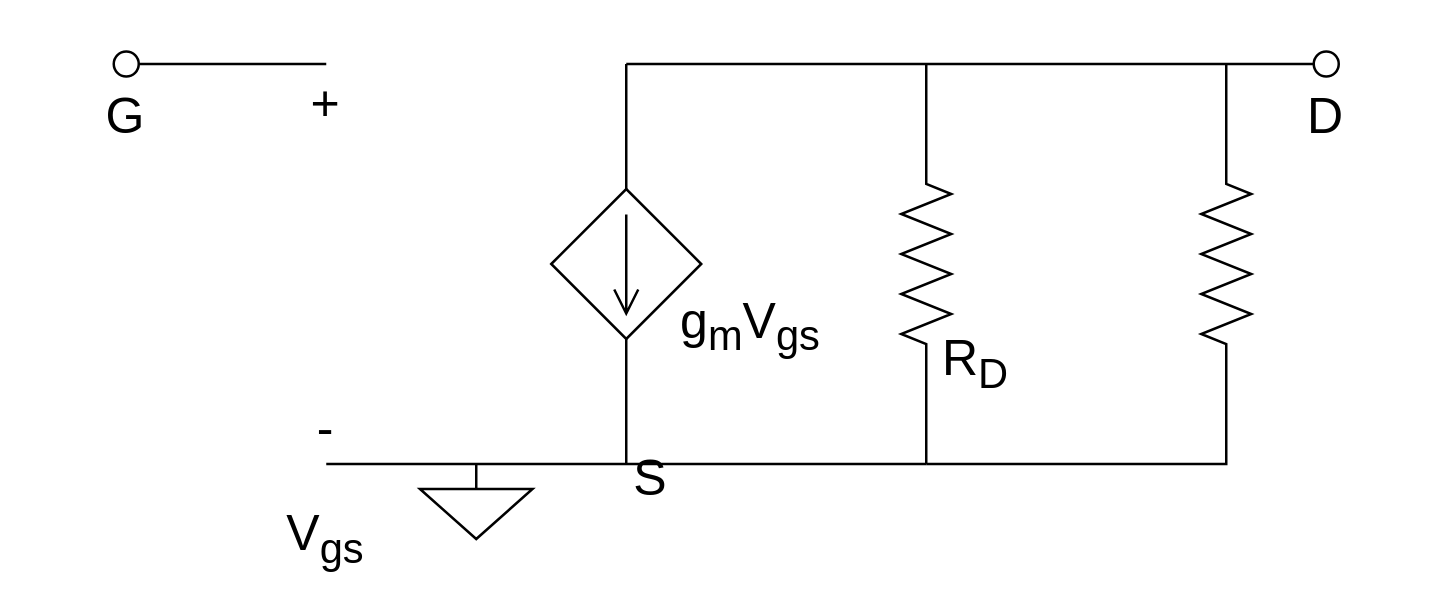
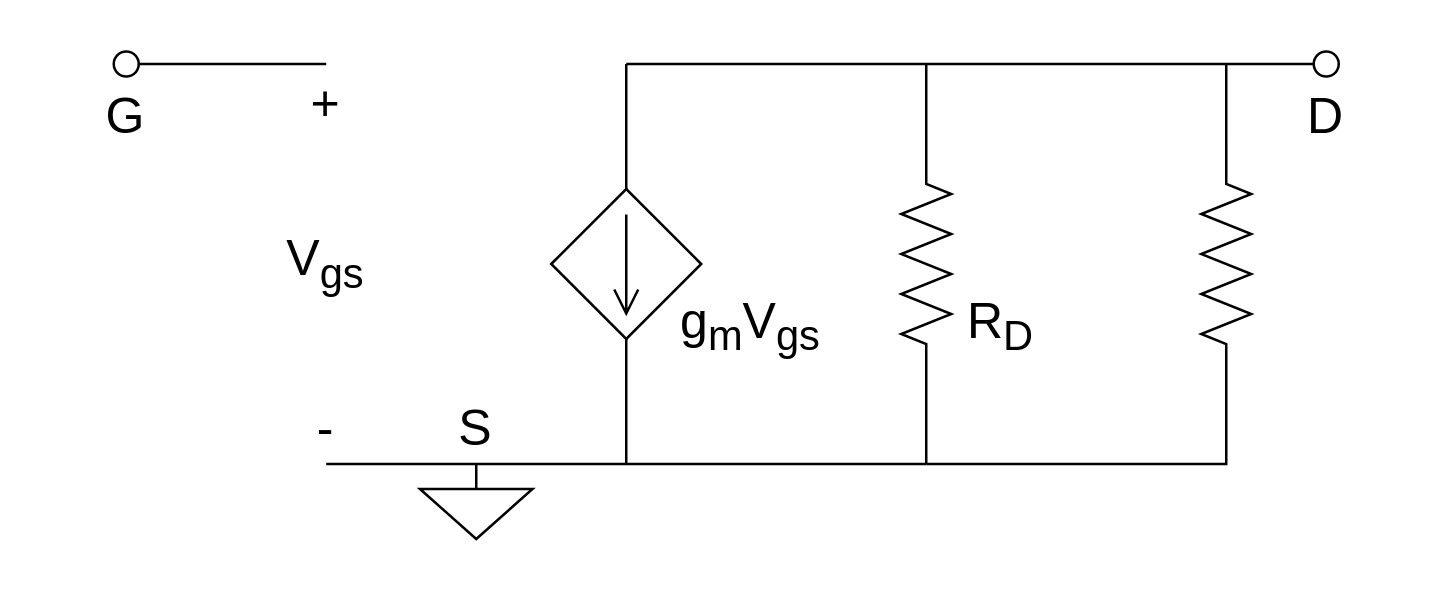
(976, 364) -> (1001, 326)
(651, 476) -> (476, 426)
(326, 539) -> (326, 264)
